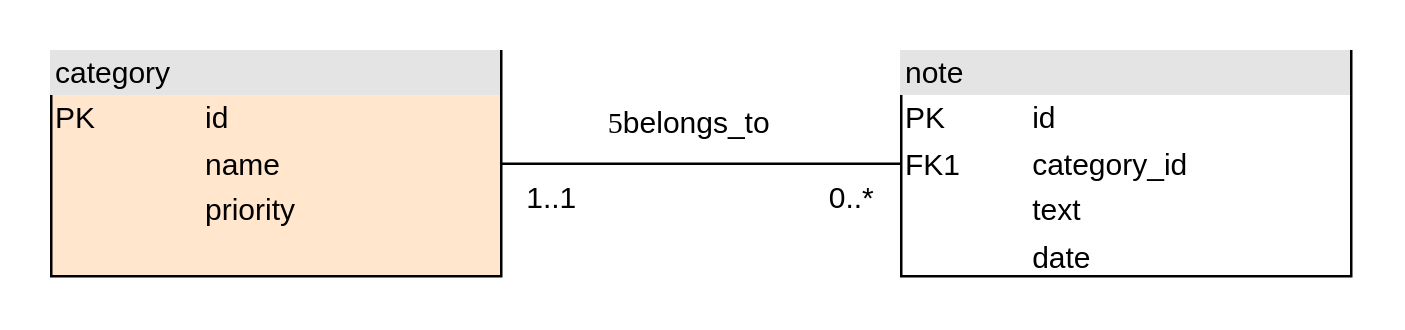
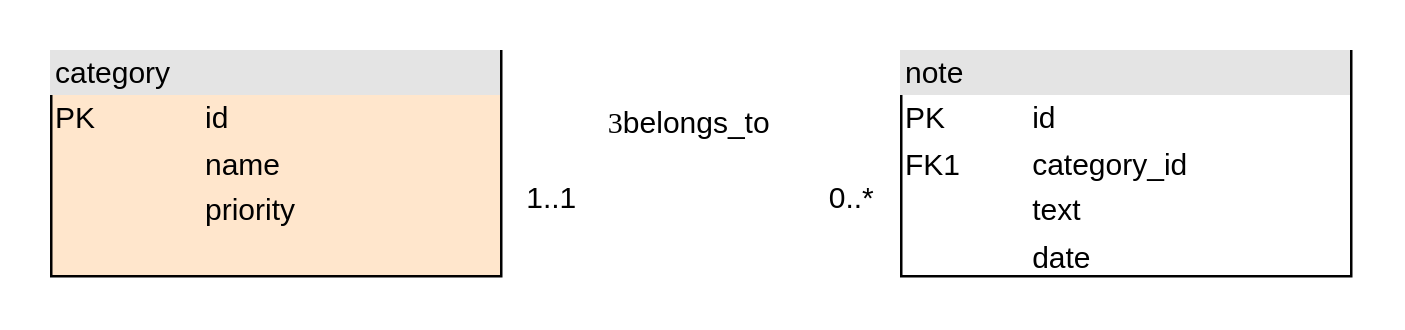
(690, 124) -> (690, 124)
(701, 164) -> none
